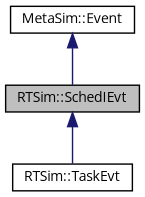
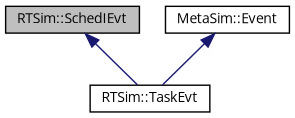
(73, 67) -> (184, 64)
